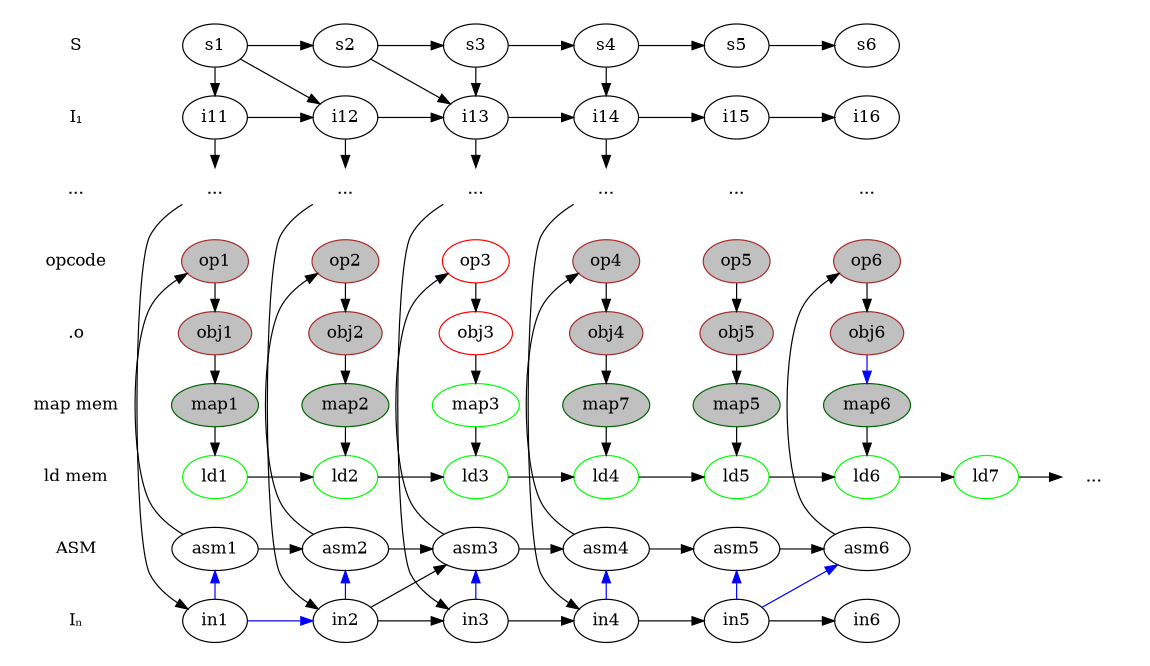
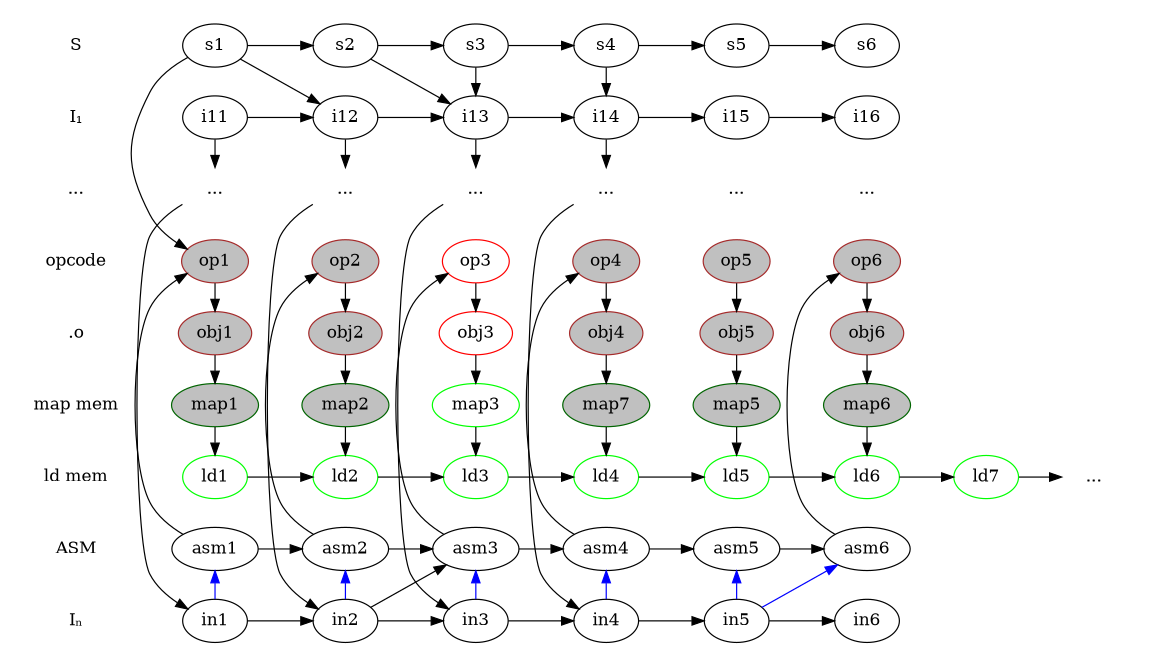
(215, 75) -> (133, 136)
(867, 363) -> (867, 363)
(274, 621) -> (274, 621)
